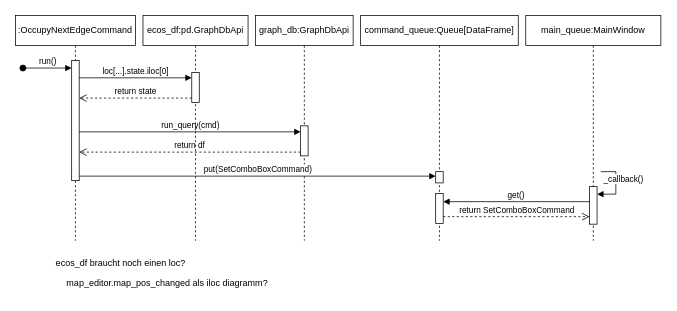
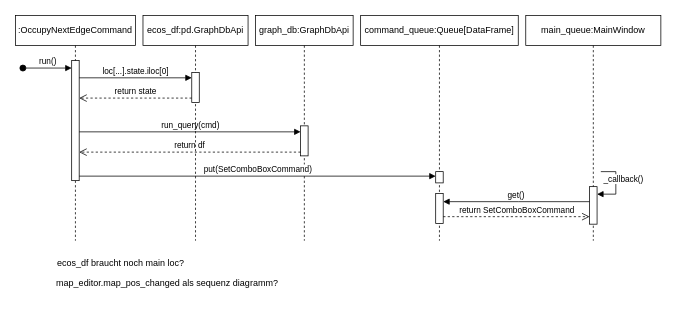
(121, 263) -> (121, 263)
(167, 283) -> (167, 283)
